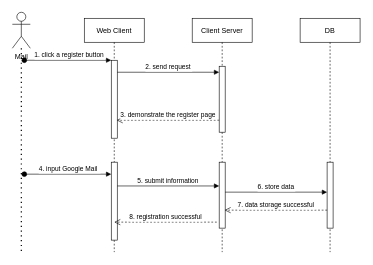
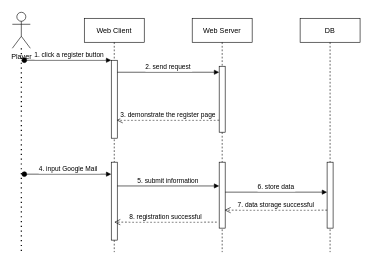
(222, 31) -> (222, 31)
(22, 57) -> (22, 57)
